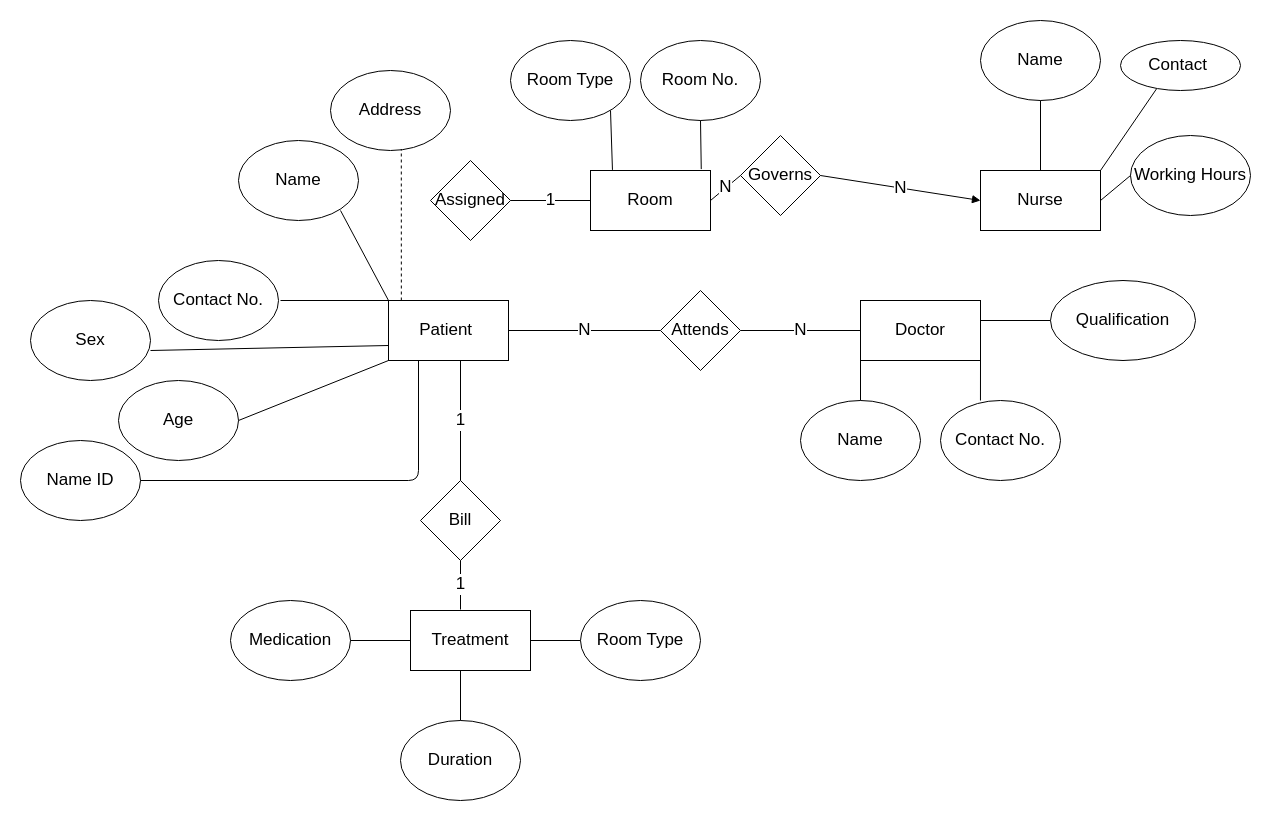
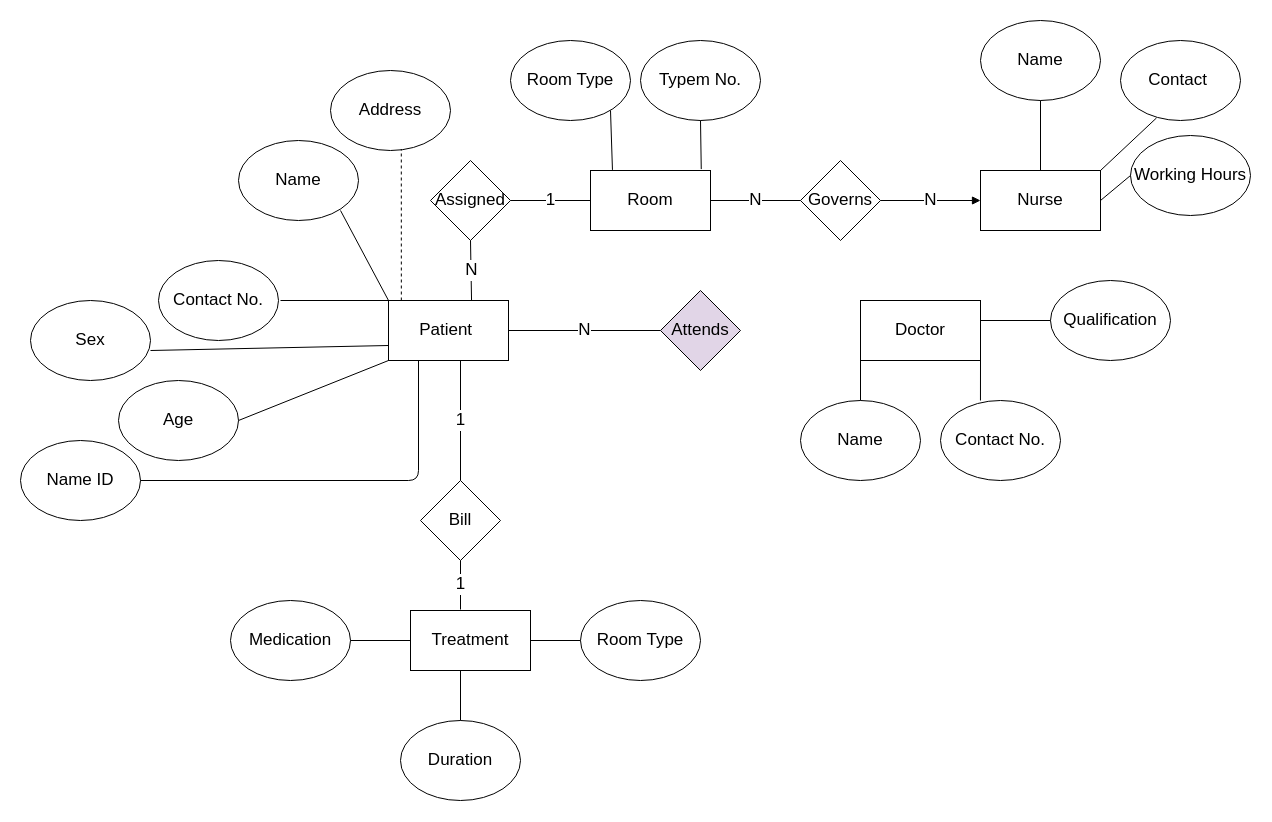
(1181, 66) -> (1181, 81)
(701, 81) -> (701, 81)
(781, 176) -> (841, 201)
none -> (471, 271)
(1123, 321) -> (1111, 321)
(701, 331) -> (701, 331)
(801, 331) -> none
